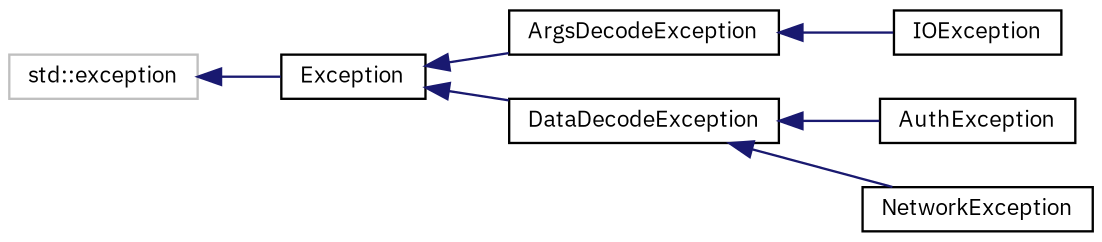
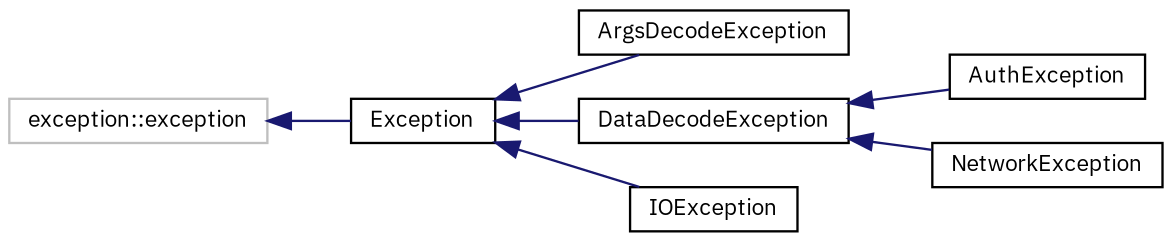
(848, 33) -> (579, 168)
(103, 77) -> (138, 121)
